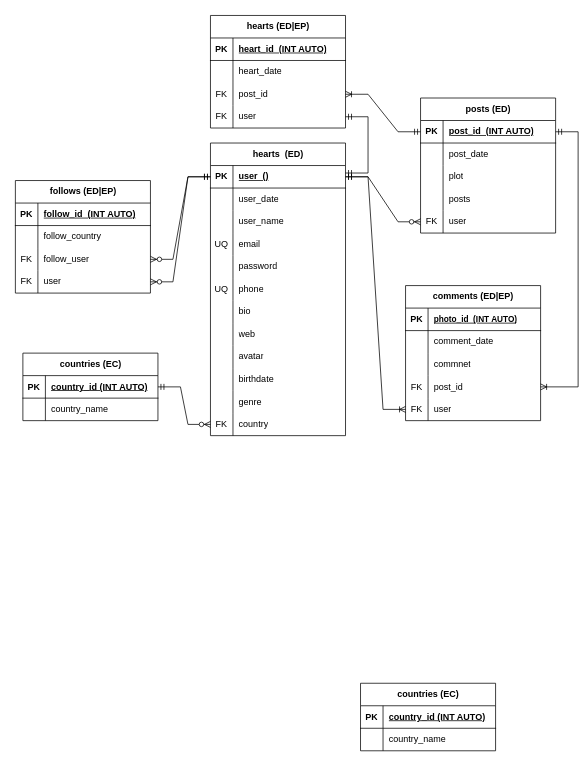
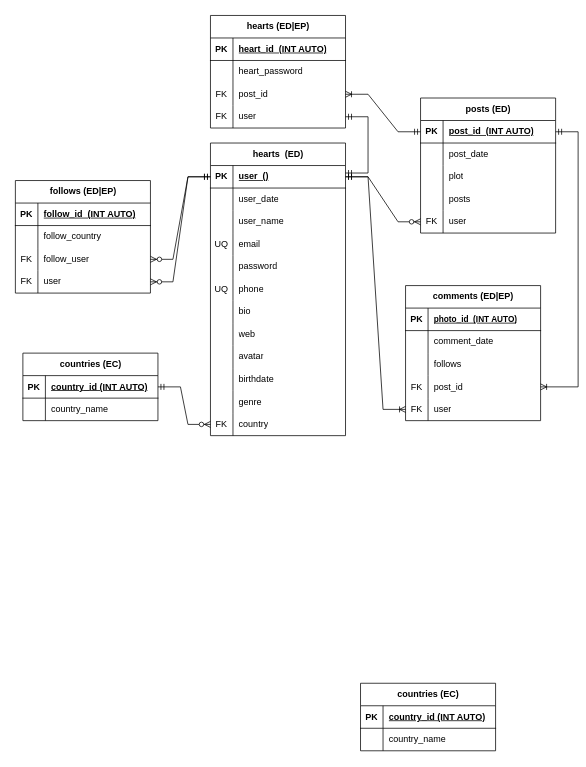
(264, 72) -> (274, 72)
(452, 364) -> (449, 364)
